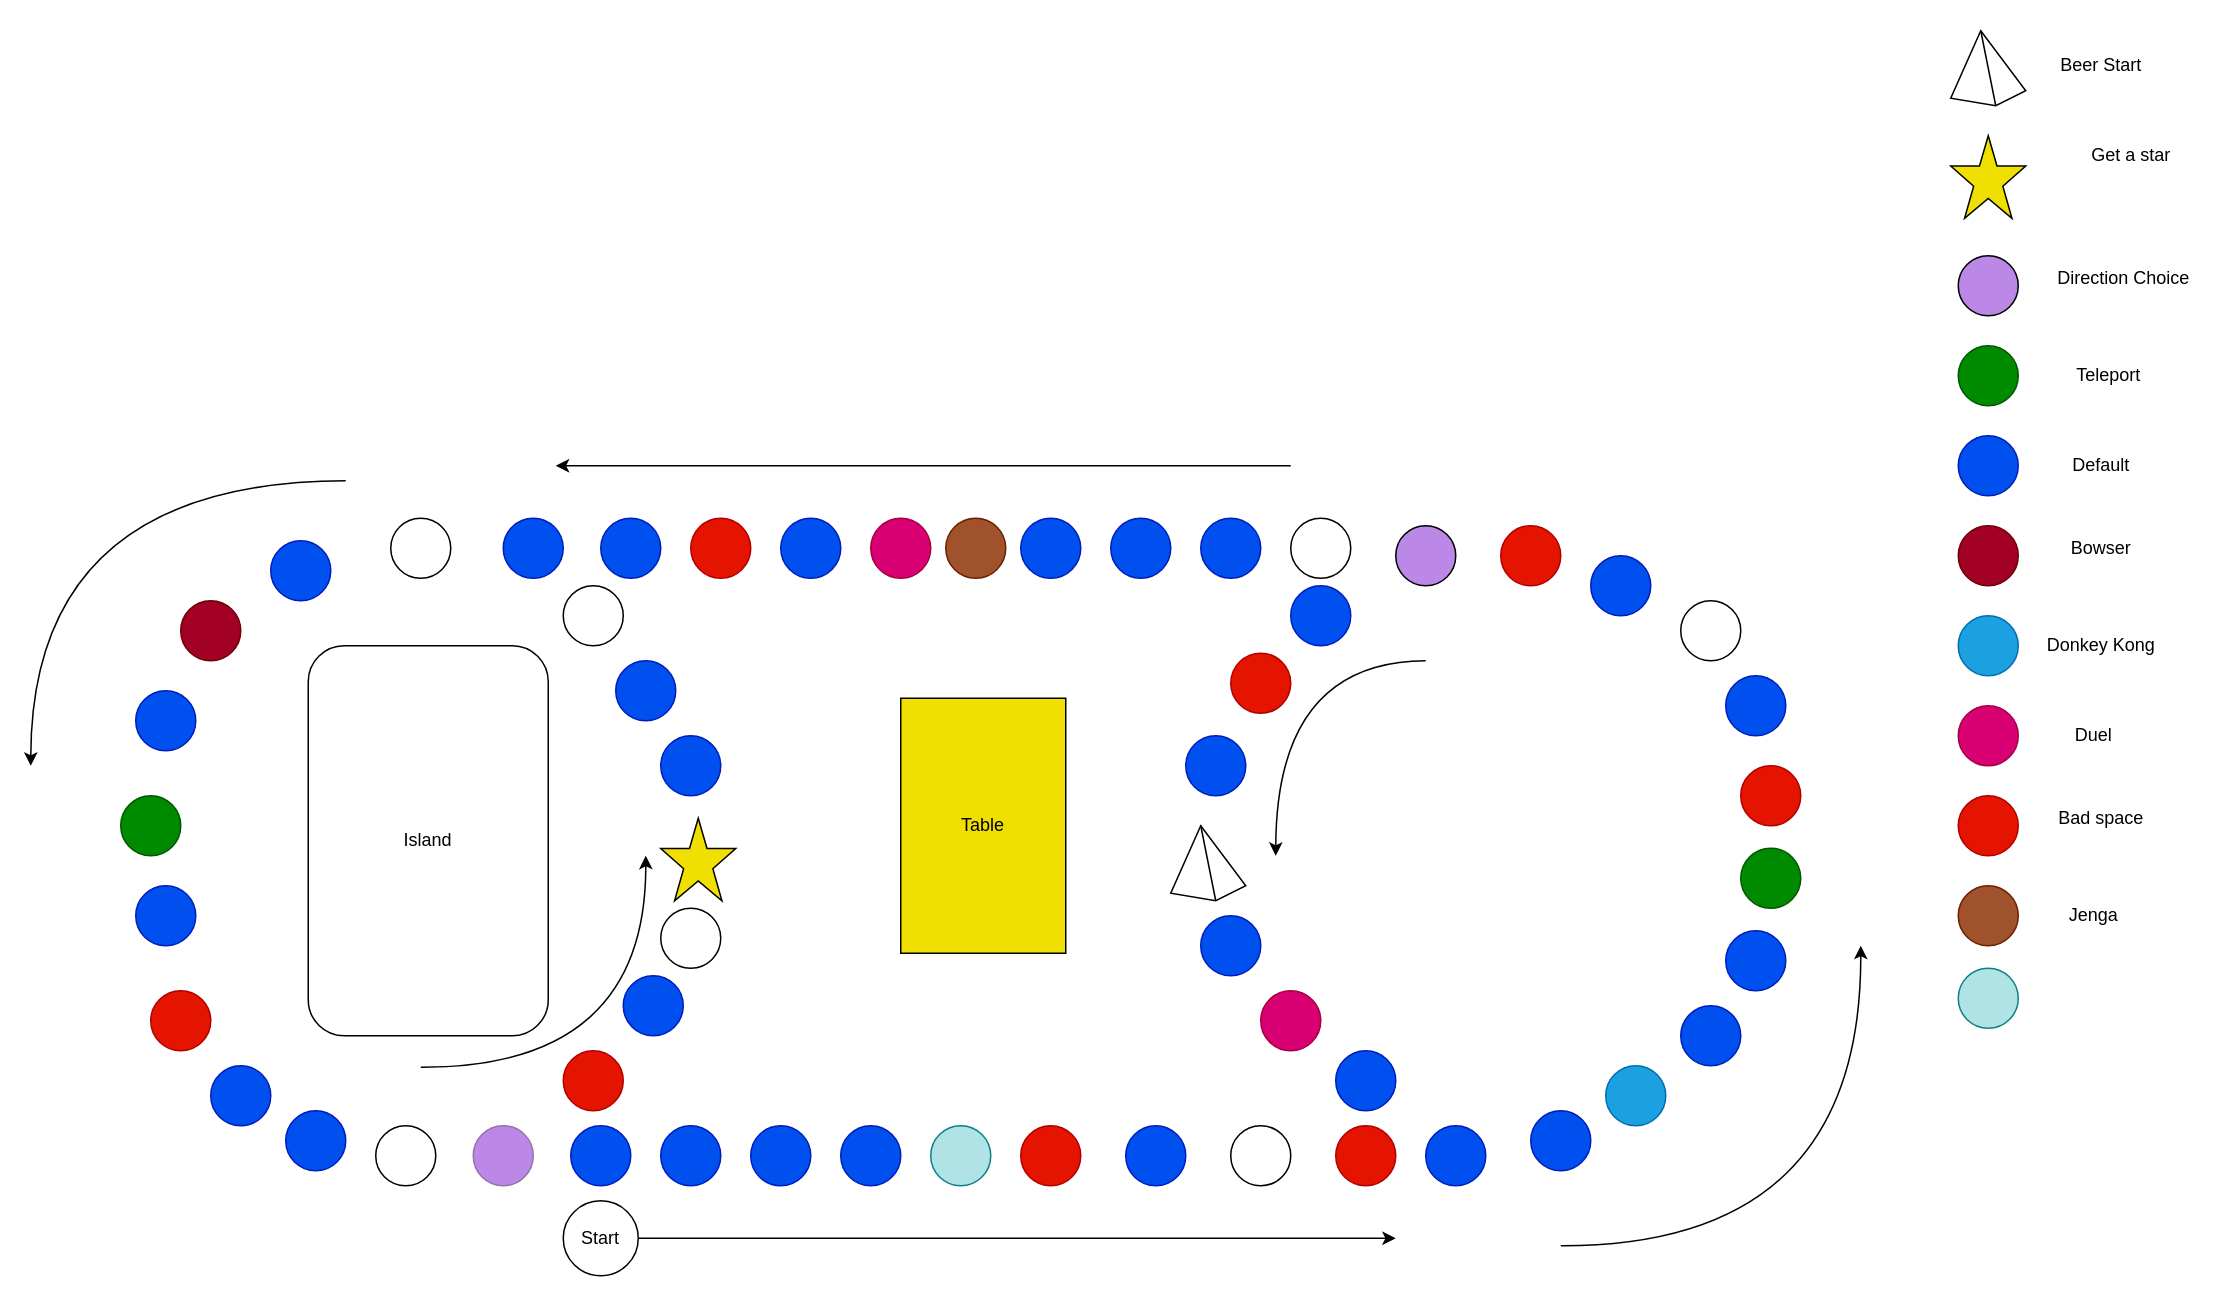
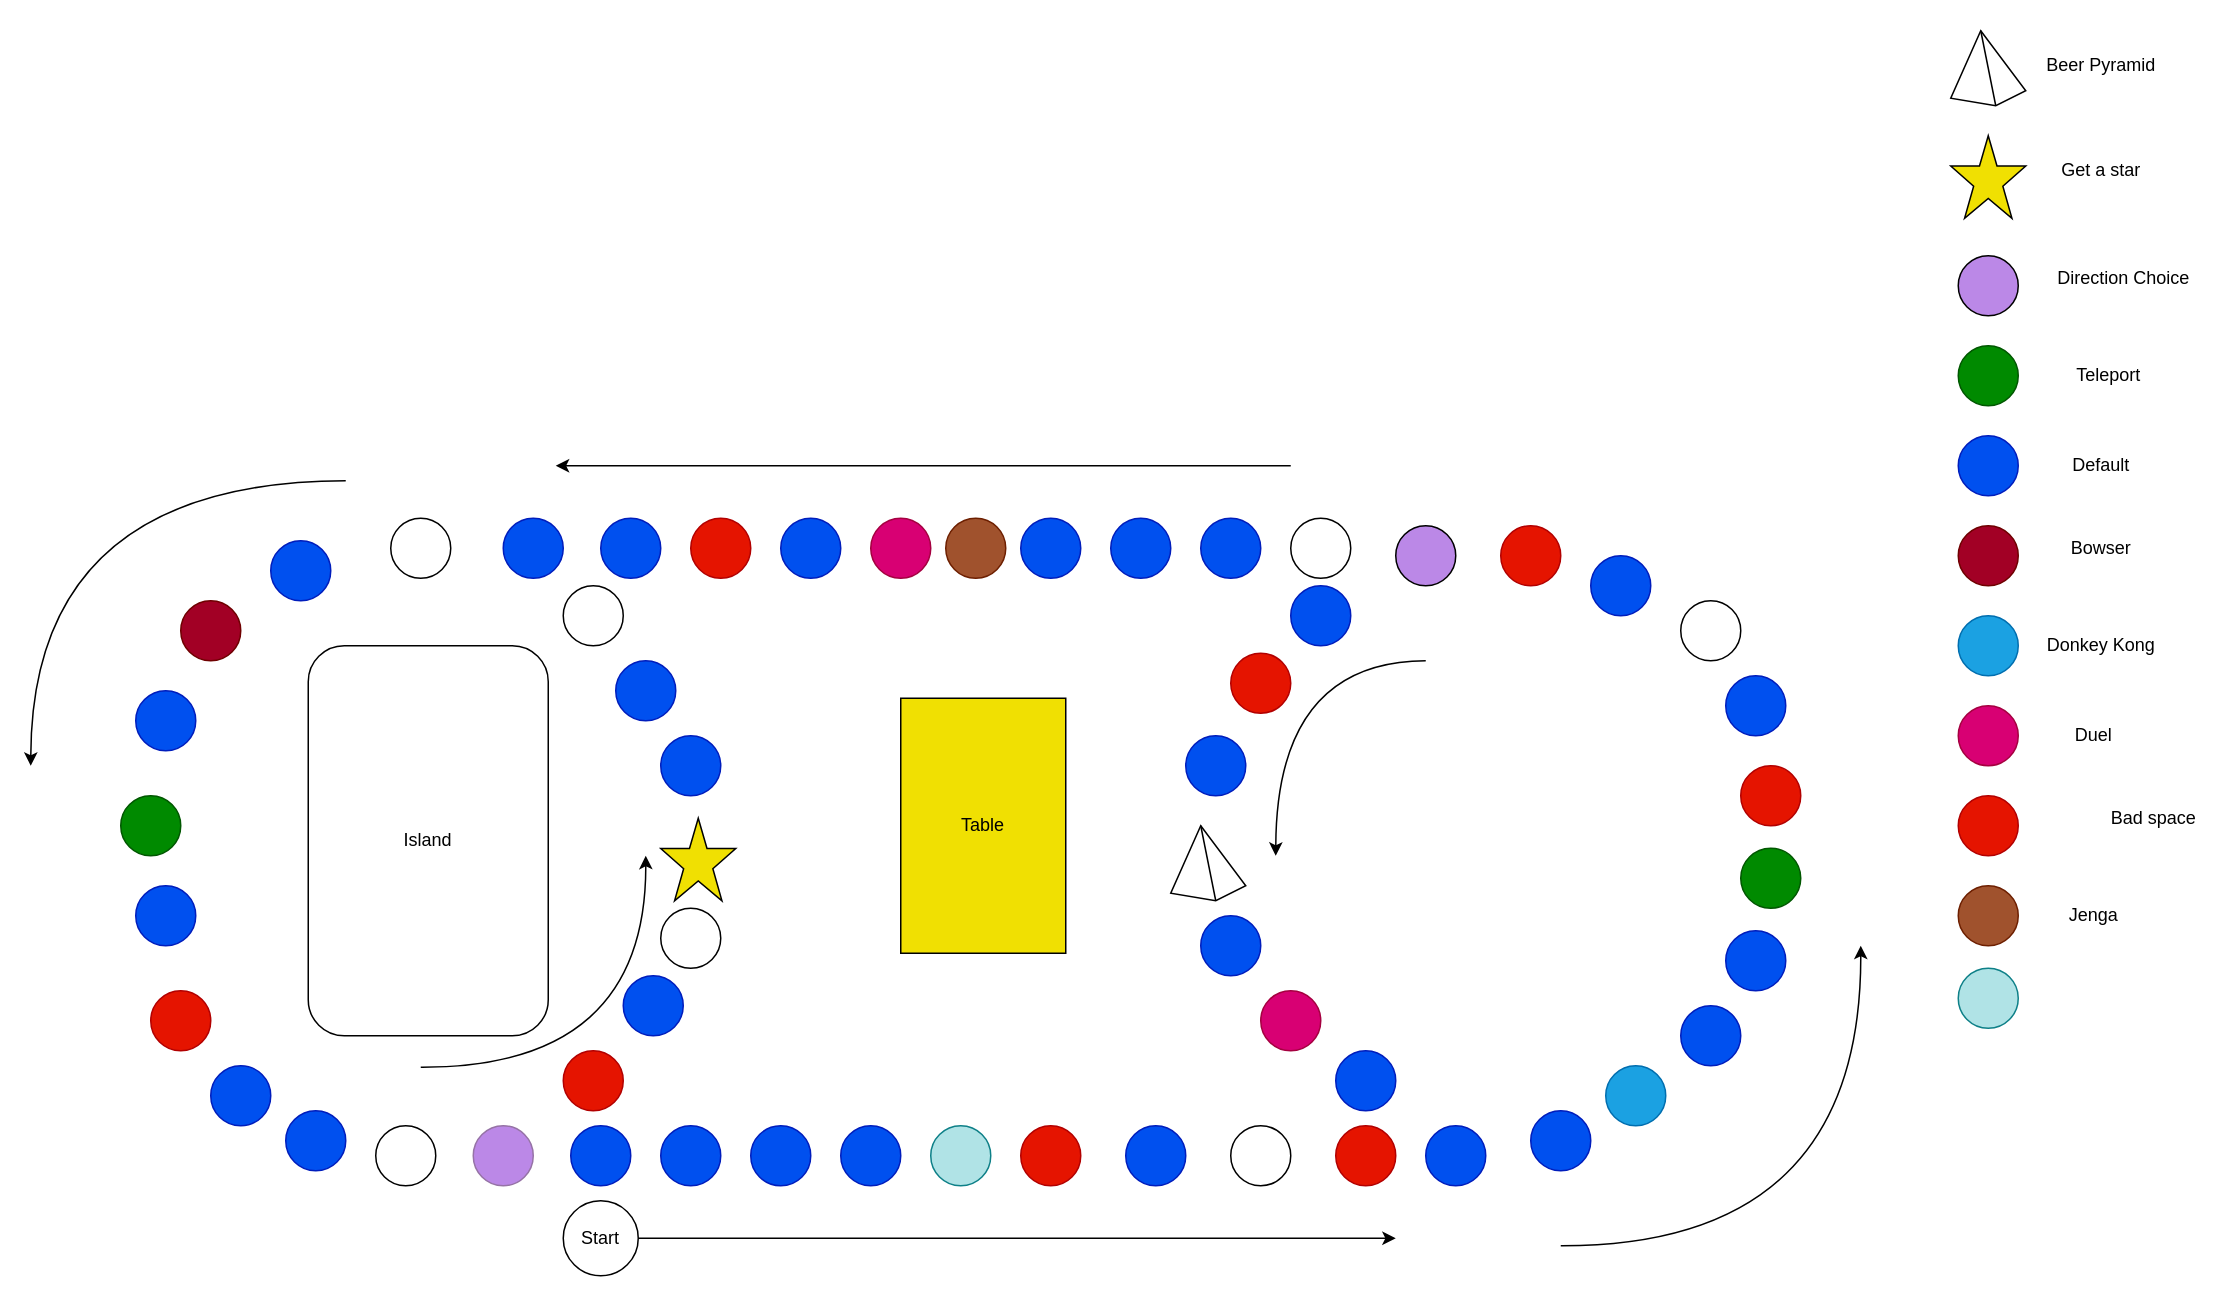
(2102, 65) -> (2102, 65)
(2131, 155) -> (2101, 170)
(2101, 818) -> (2153, 818)
